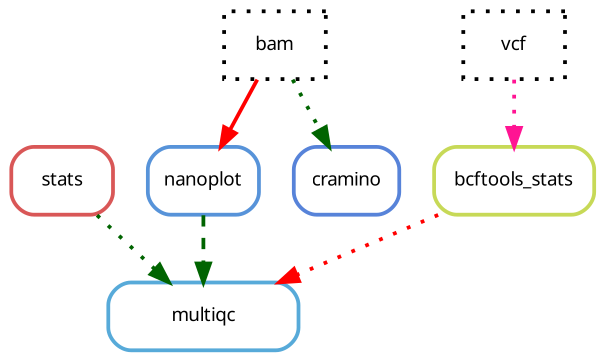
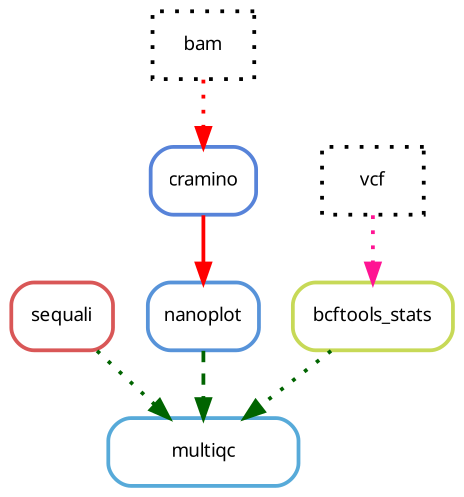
(244, 105) -> (203, 239)
(306, 105) -> (203, 104)
(62, 181) -> (62, 316)
(367, 245) -> (296, 378)
